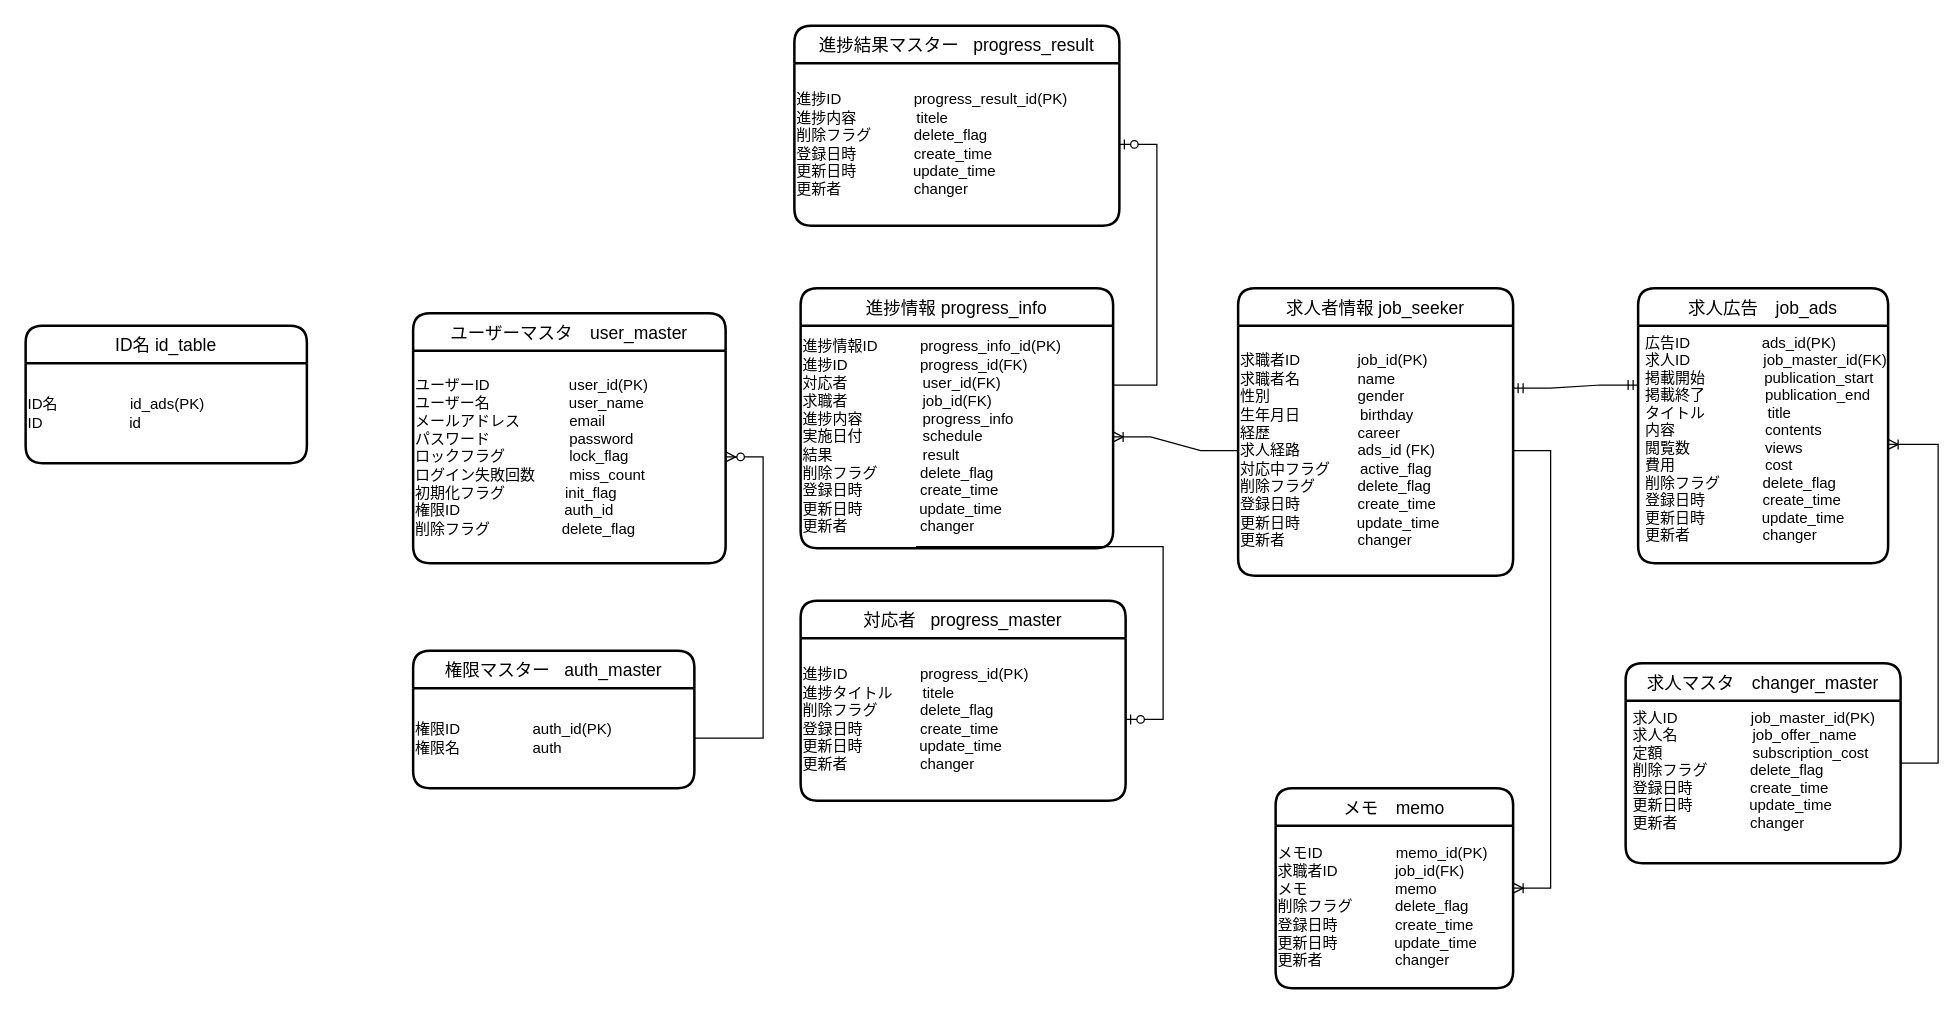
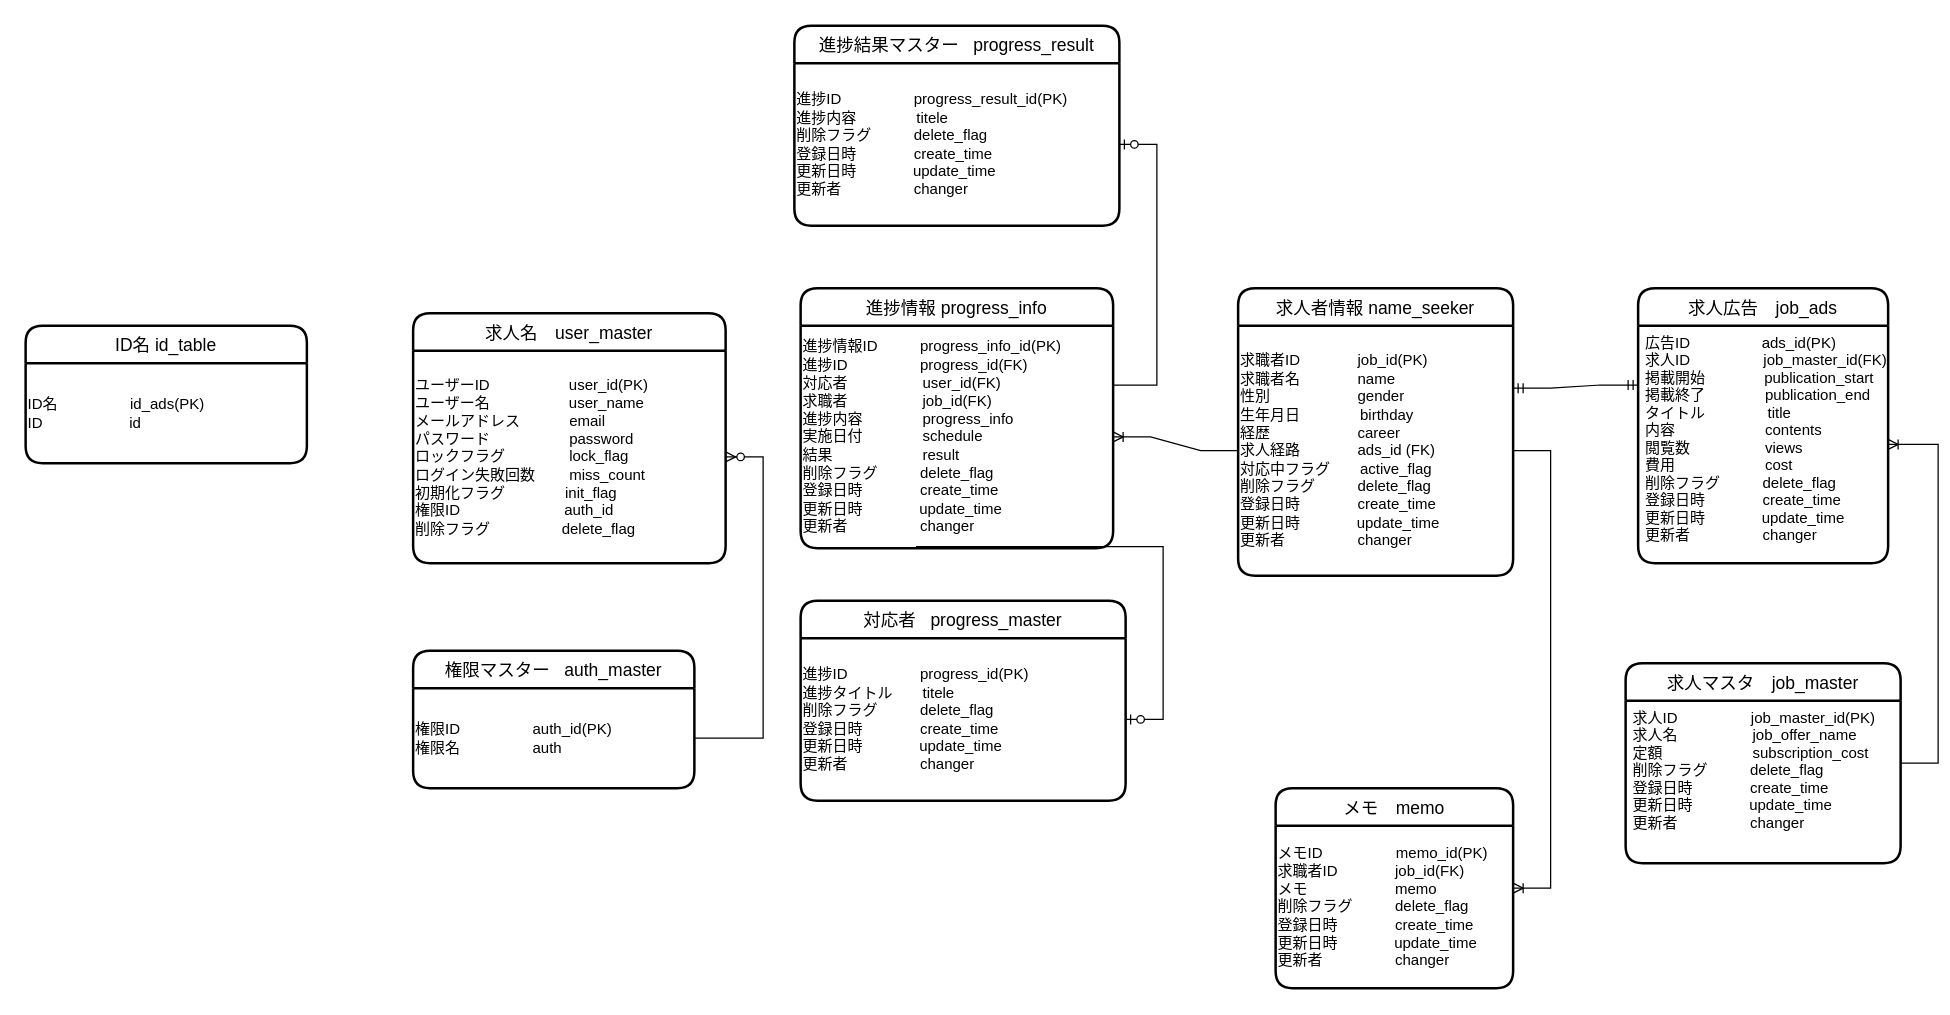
(1375, 308) -> (1375, 308)
(569, 333) -> (569, 333)
(1763, 683) -> (1763, 683)
